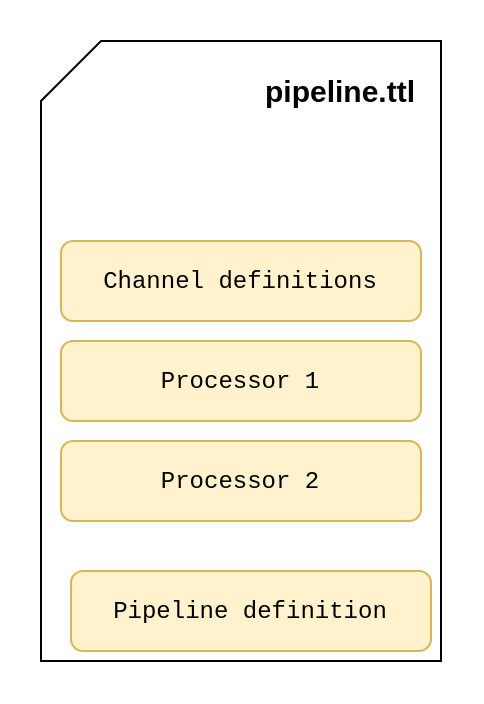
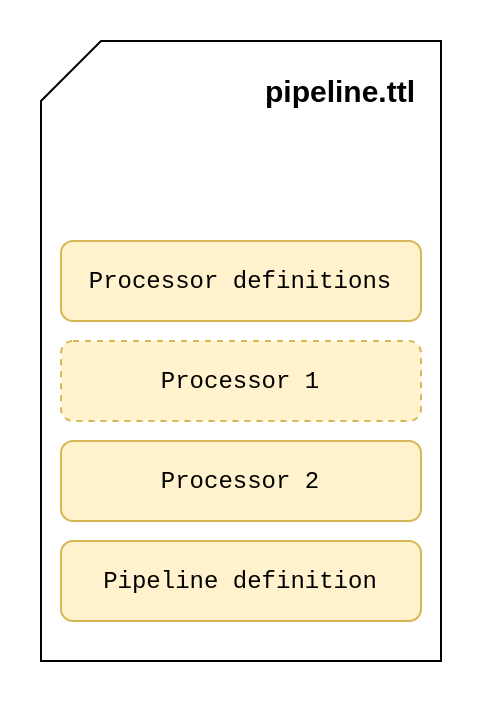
(241, 281) -> (241, 281)
(241, 381) -> (241, 381)
(251, 611) -> (241, 581)
